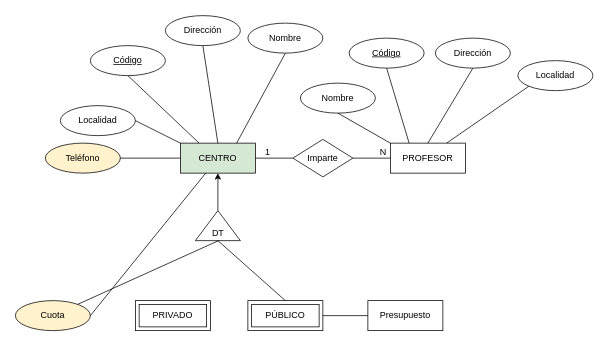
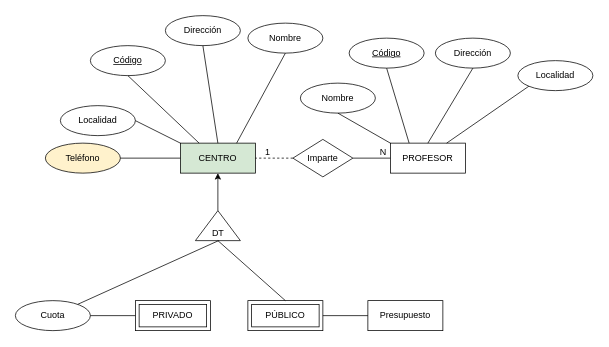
(274, 158) -> (274, 158)
(148, 245) -> (112, 315)
(53, 315) -> (53, 315)
